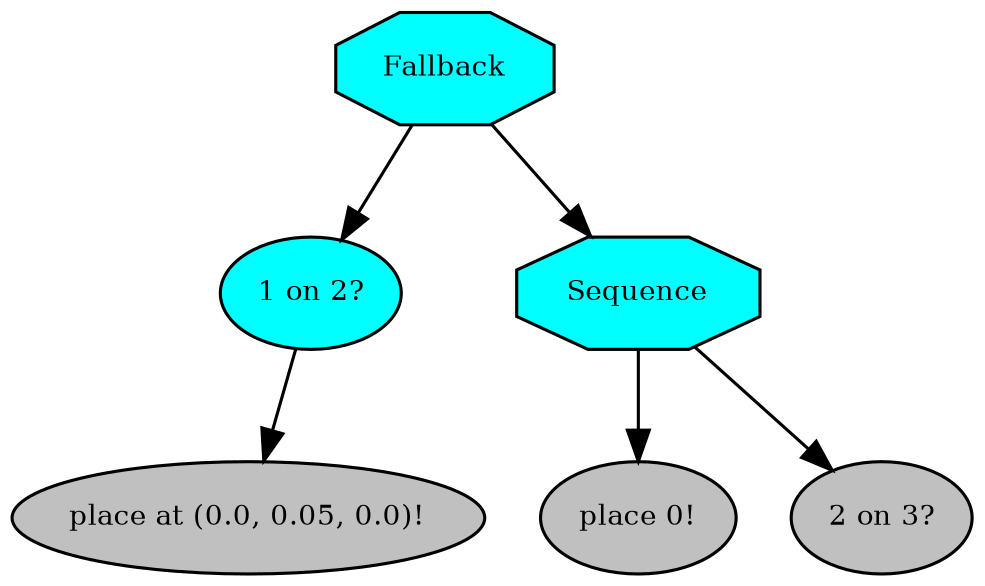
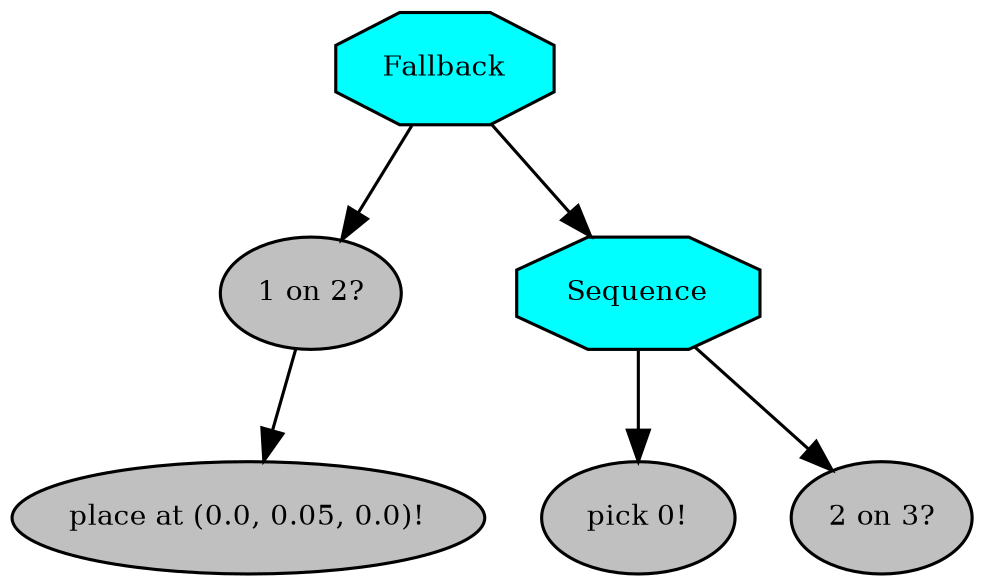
(311, 293) -> (311, 293)
(638, 518) -> (638, 518)
